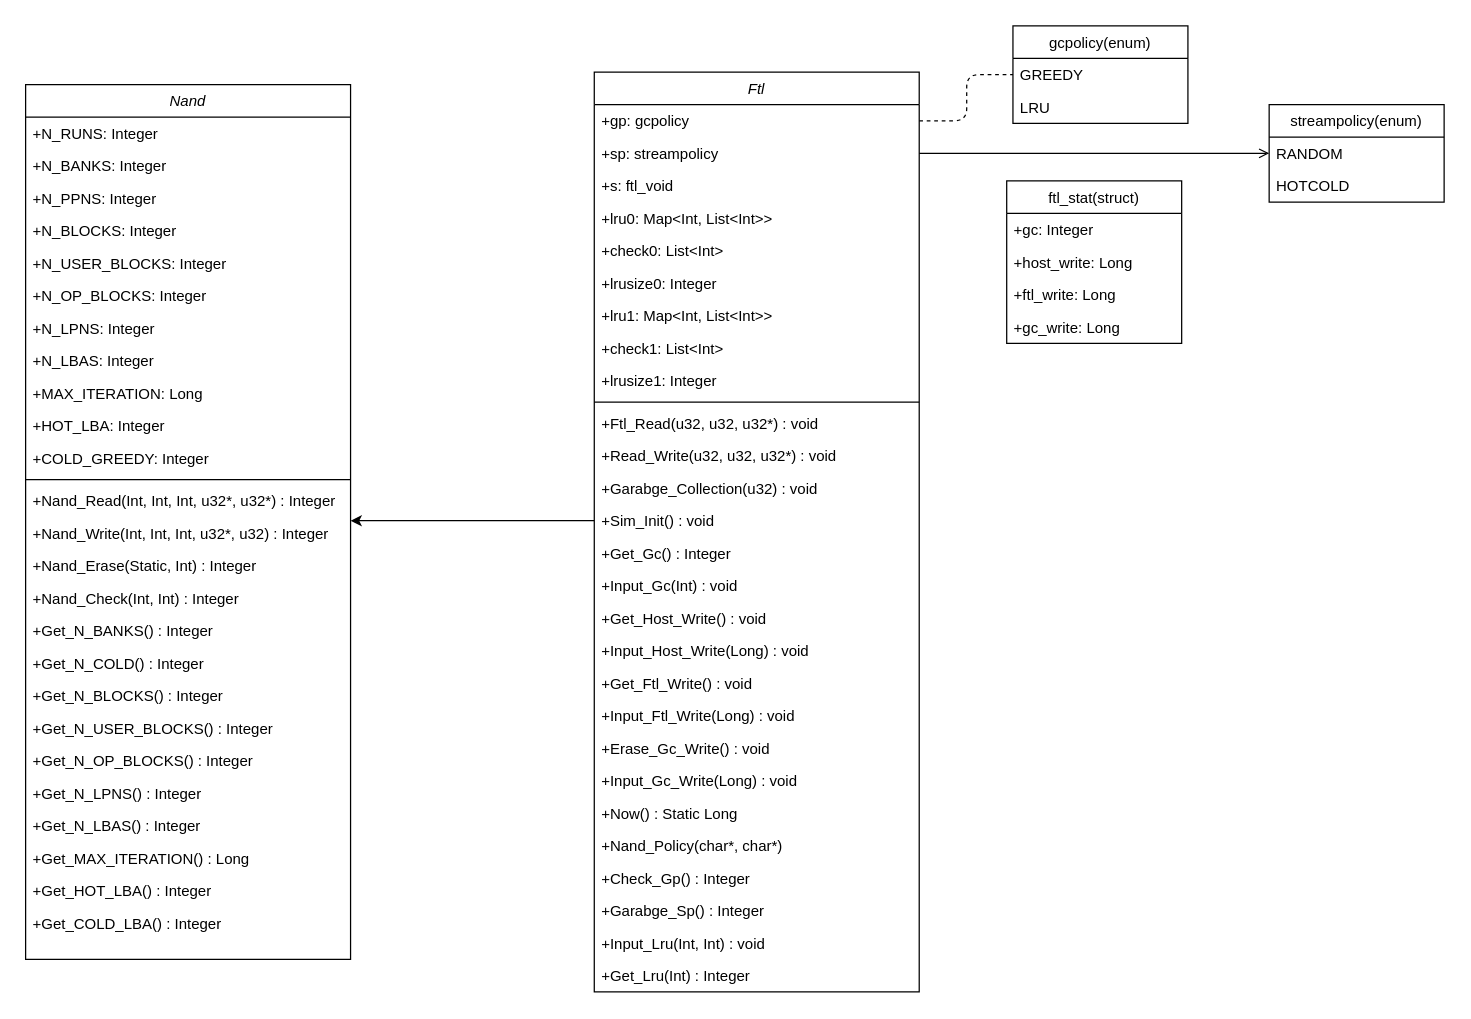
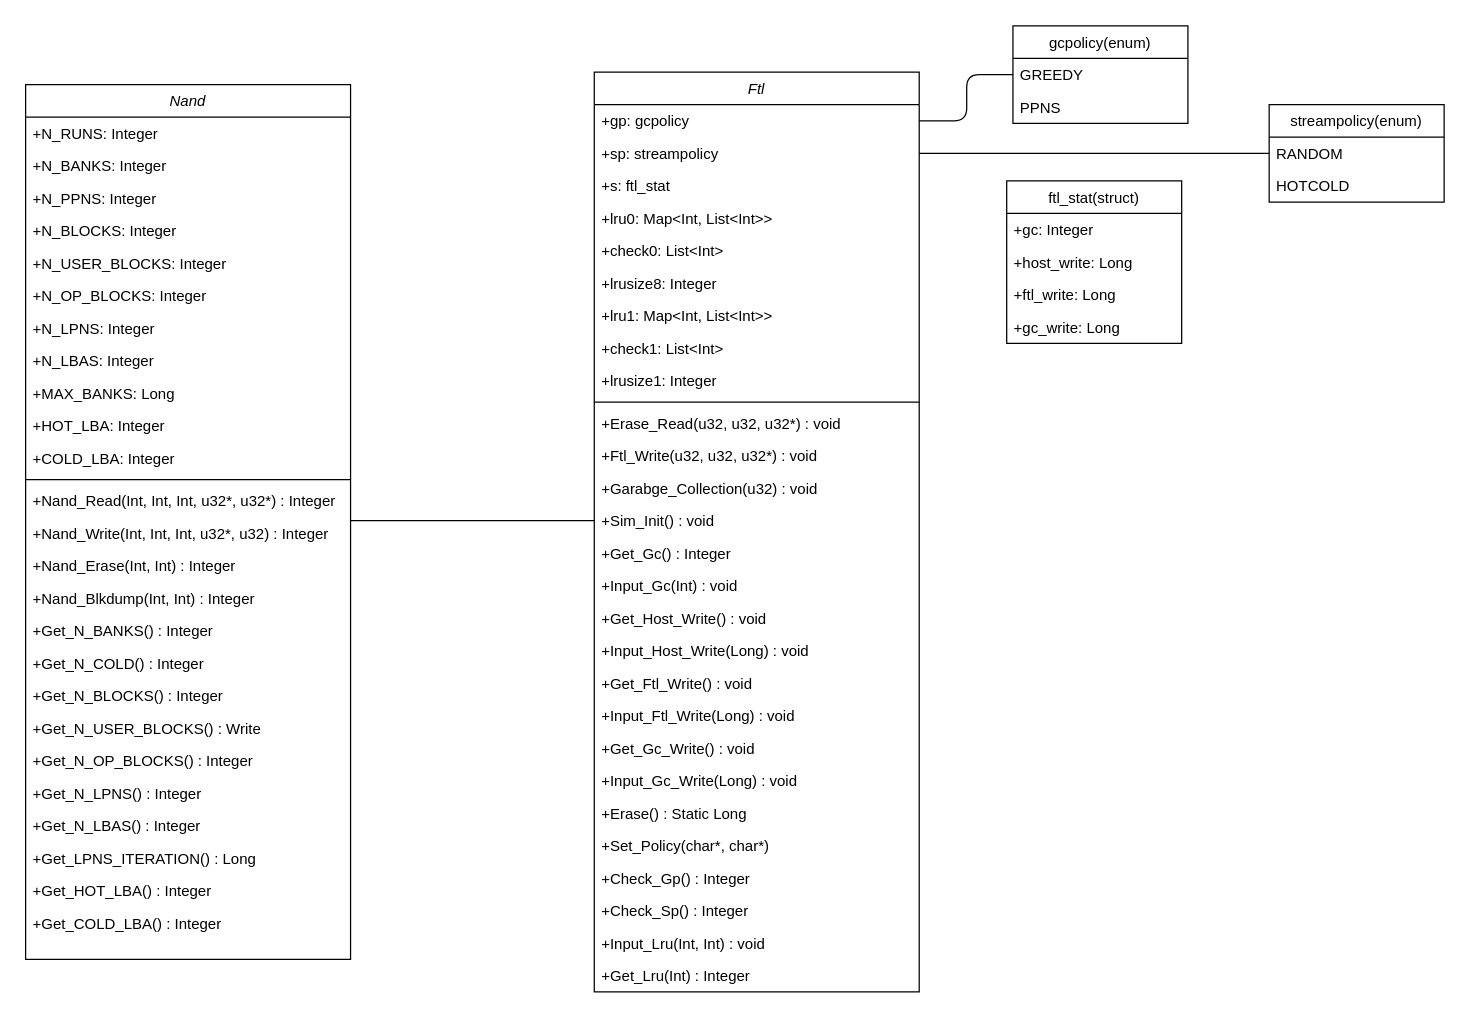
(967, 99) -> (967, 99)
(1033, 108) -> (1037, 108)
(1263, 153) -> (1264, 153)
(644, 186) -> (646, 186)
(669, 284) -> (669, 284)
(113, 394) -> (96, 394)
(718, 424) -> (728, 424)
(727, 456) -> (720, 456)
(117, 459) -> (104, 459)
(361, 521) -> (357, 521)
(164, 566) -> (153, 566)
(153, 599) -> (159, 599)
(153, 729) -> (142, 729)
(692, 749) -> (684, 749)
(676, 814) -> (684, 814)
(703, 846) -> (698, 846)
(140, 859) -> (144, 859)
(692, 911) -> (684, 911)
